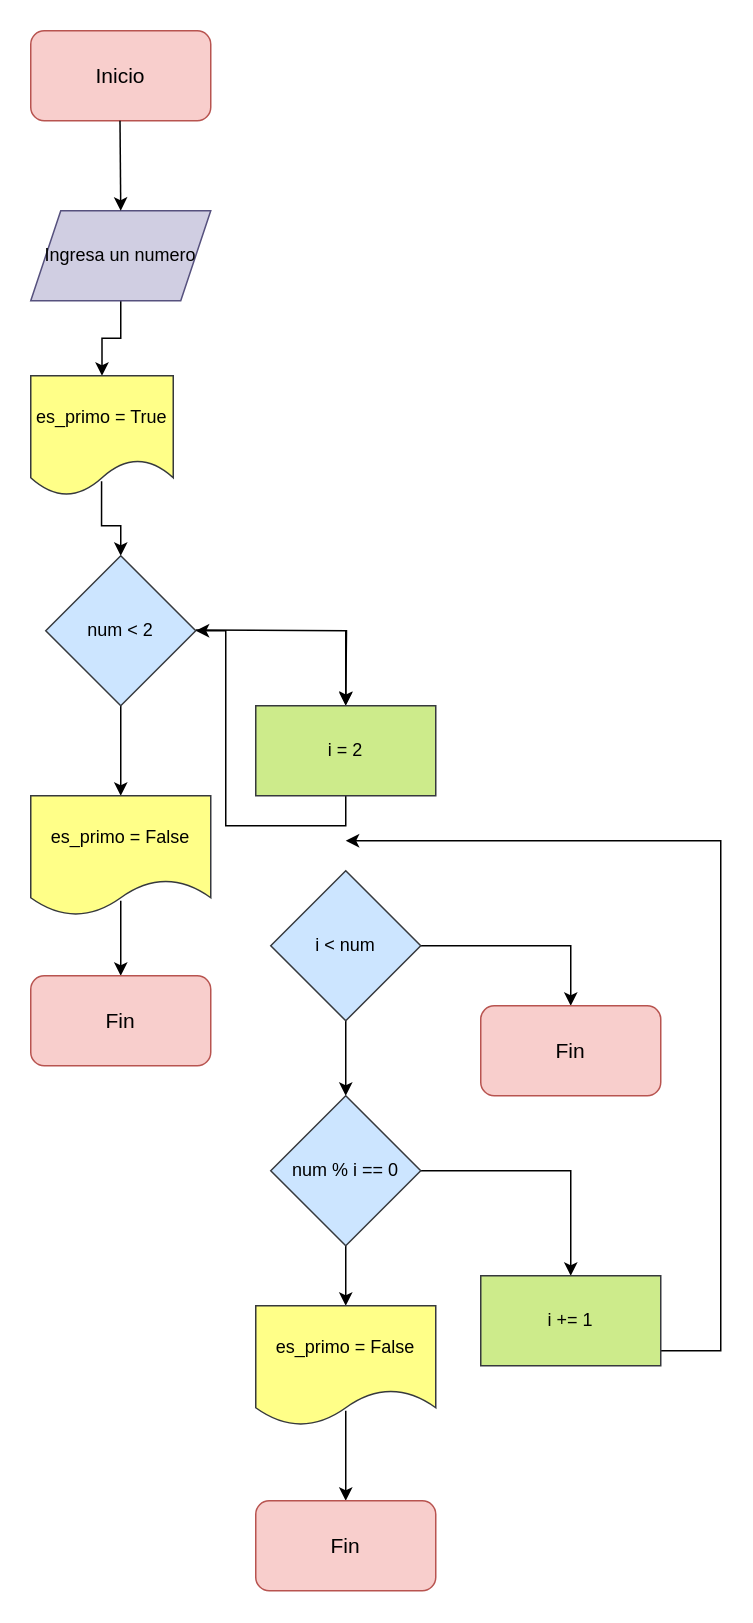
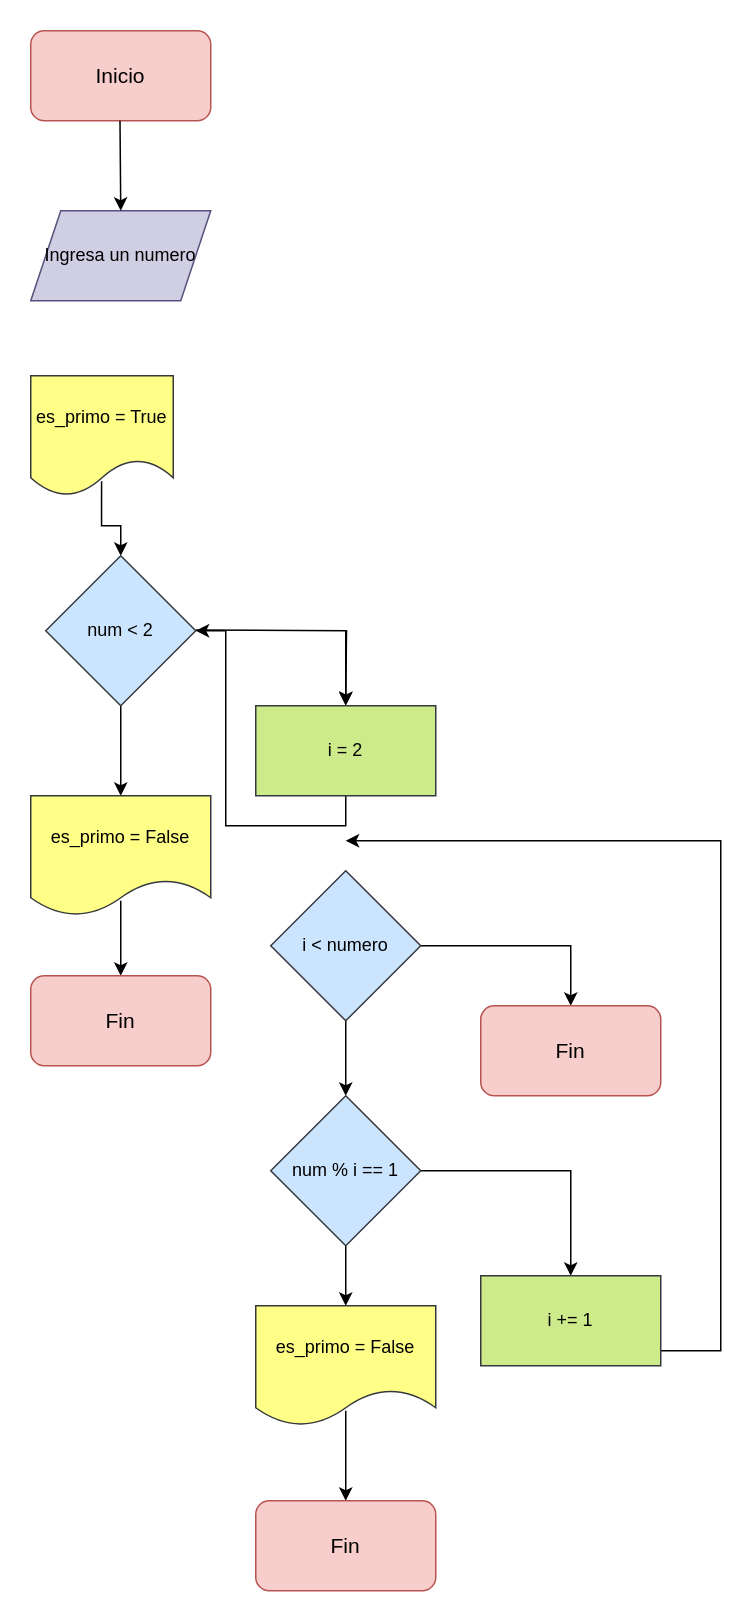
(117, 338) -> none
(346, 946) -> (346, 946)
(346, 1171) -> (346, 1171)
